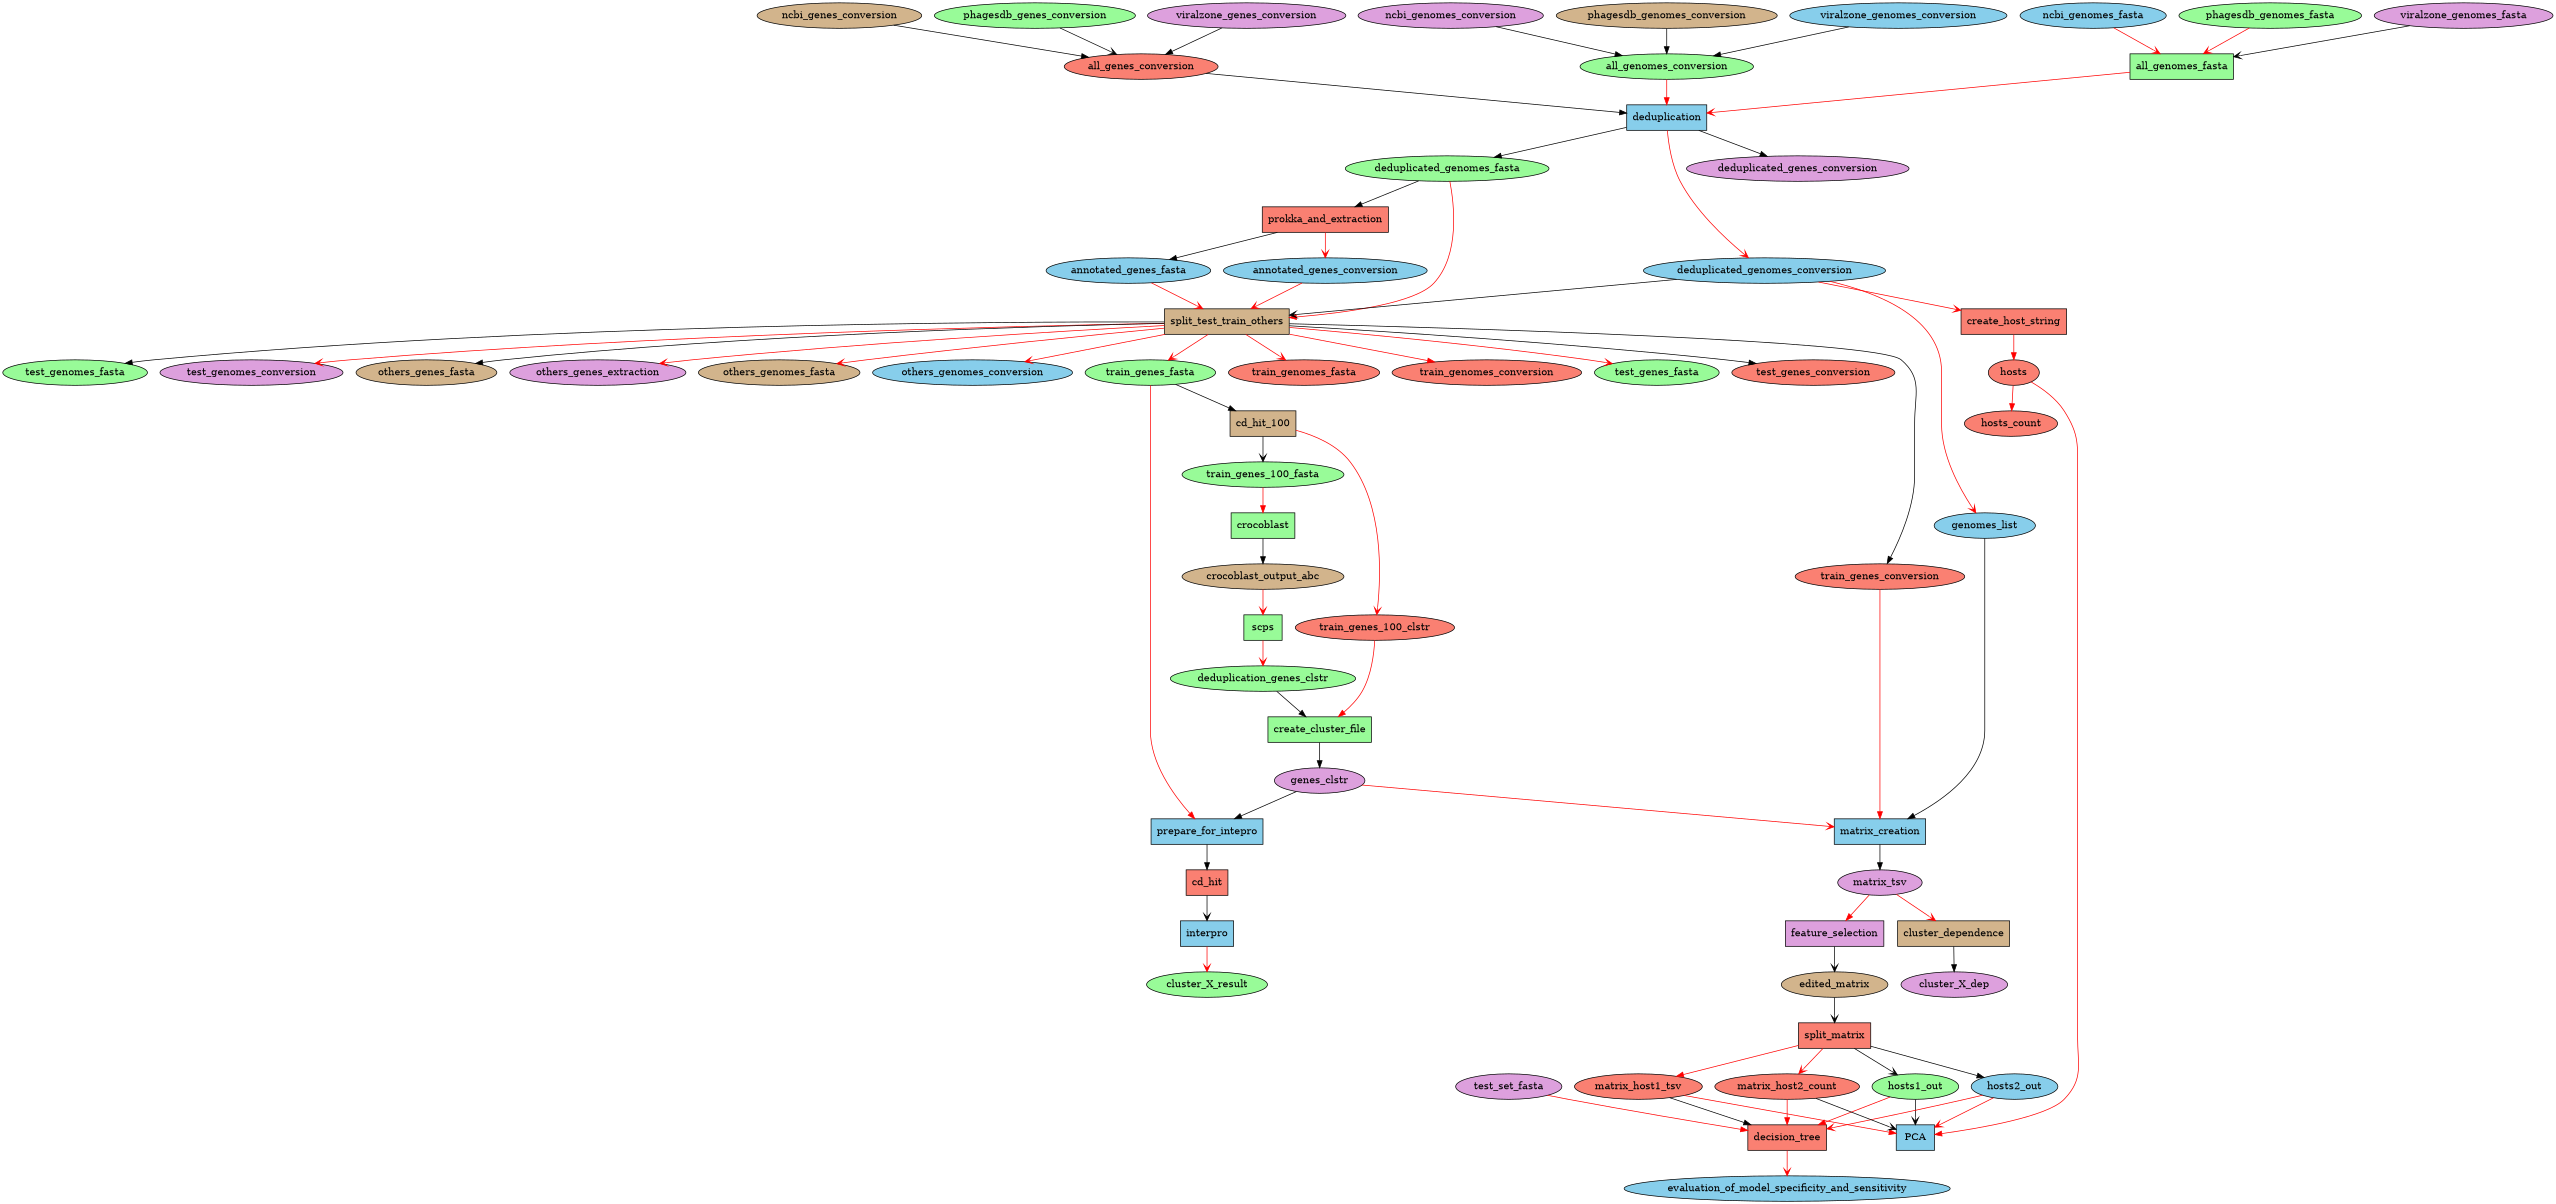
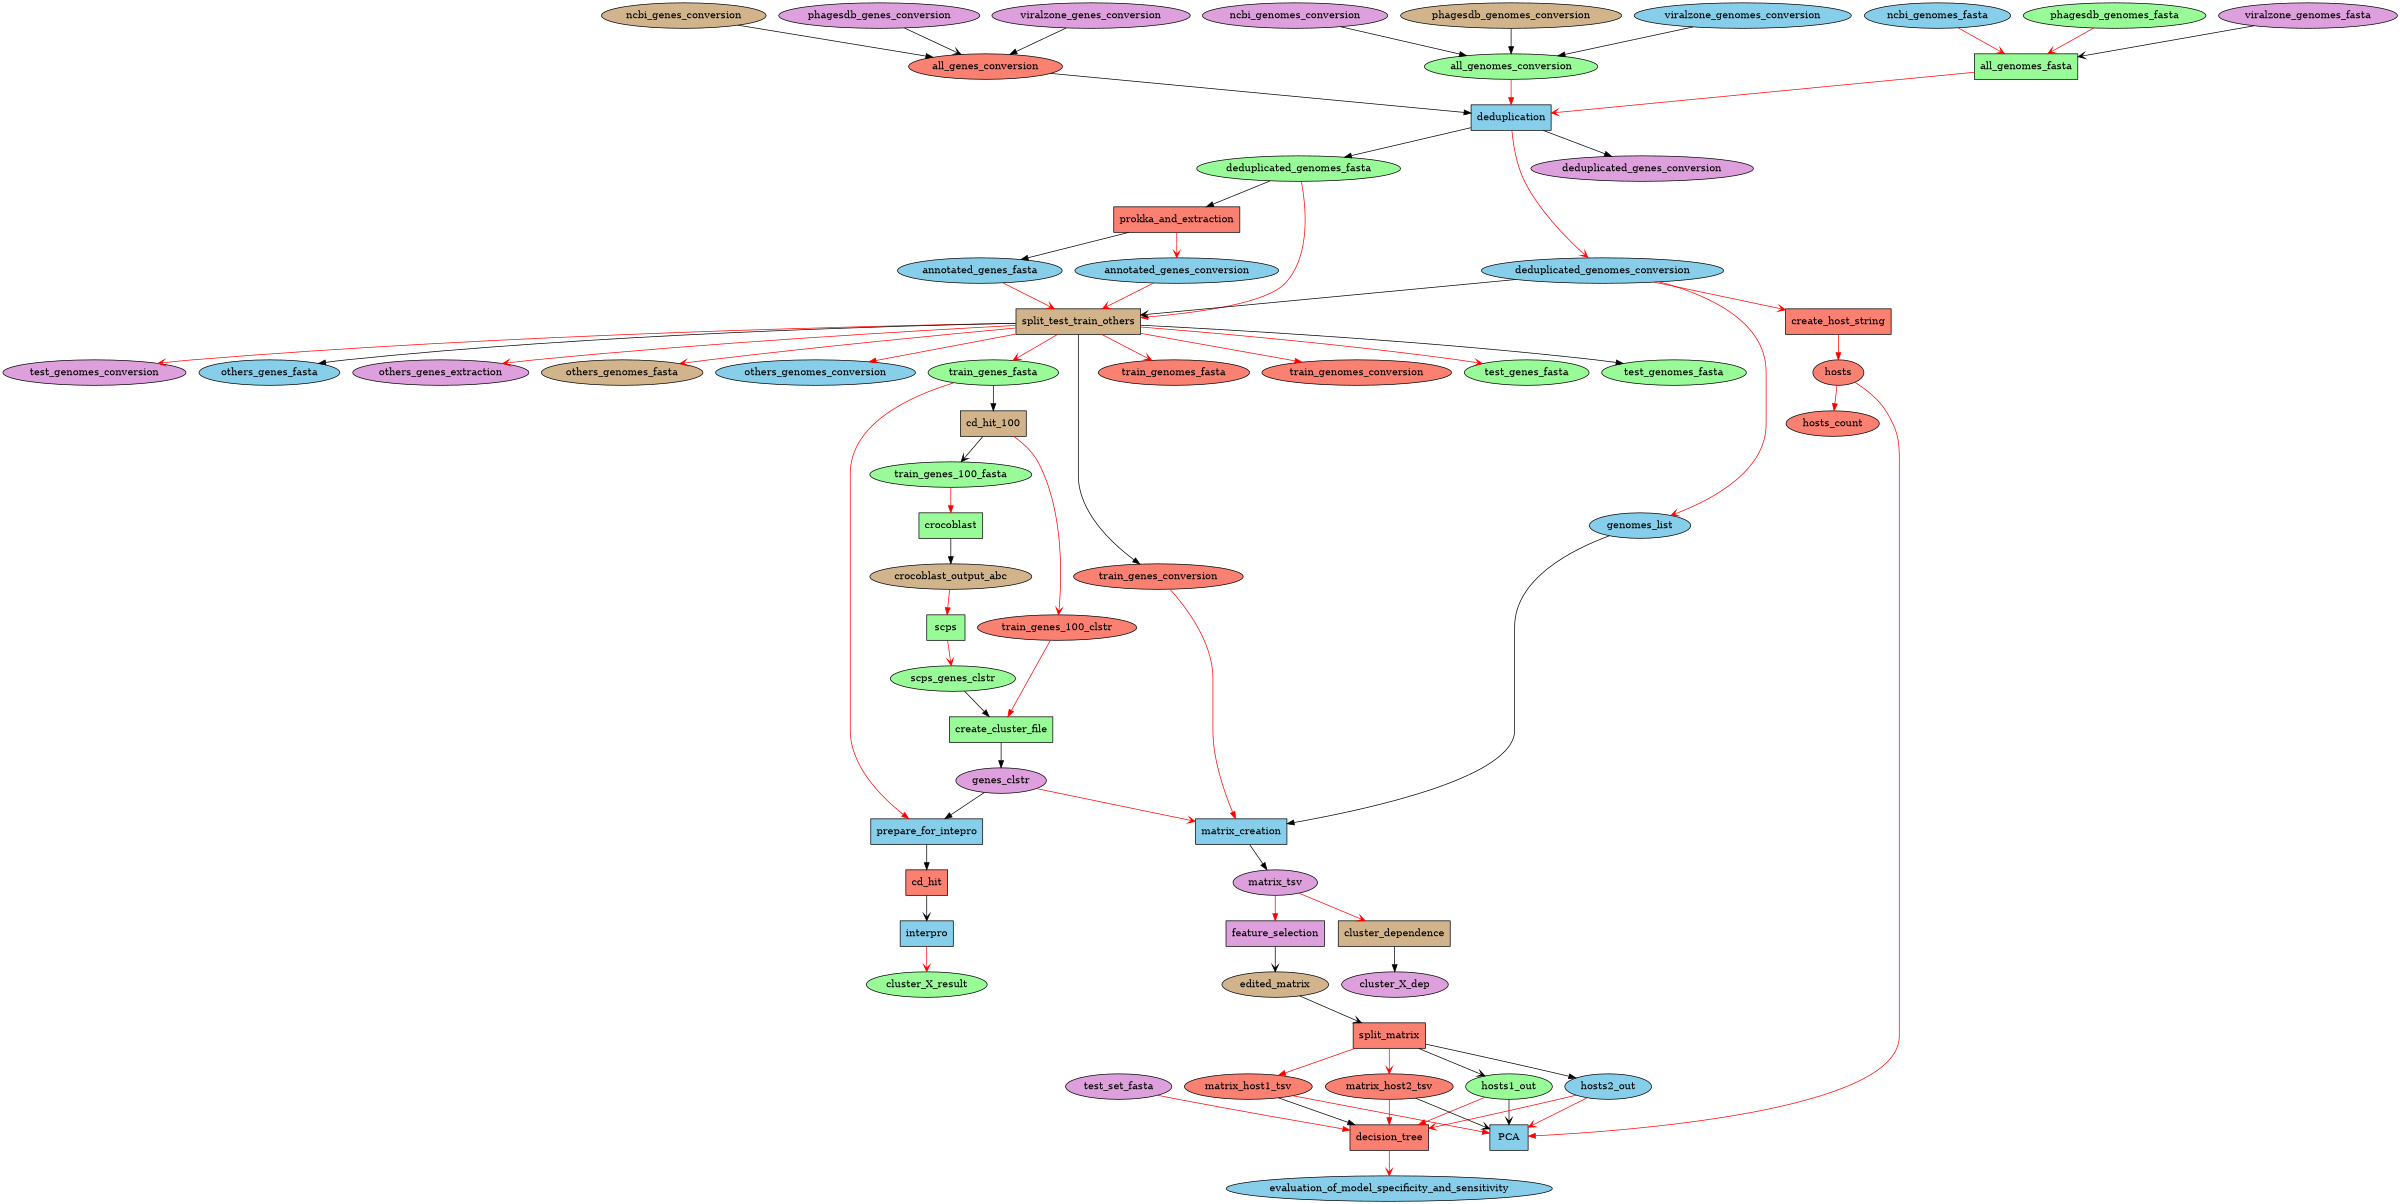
(1035, 16) -> (879, 16)
(1098, 347) -> (946, 347)
(426, 373) -> (269, 373)
(1813, 373) -> none
(1263, 599) -> (949, 599)
(1263, 679) -> (953, 679)
(1787, 1087) -> (1389, 1087)
